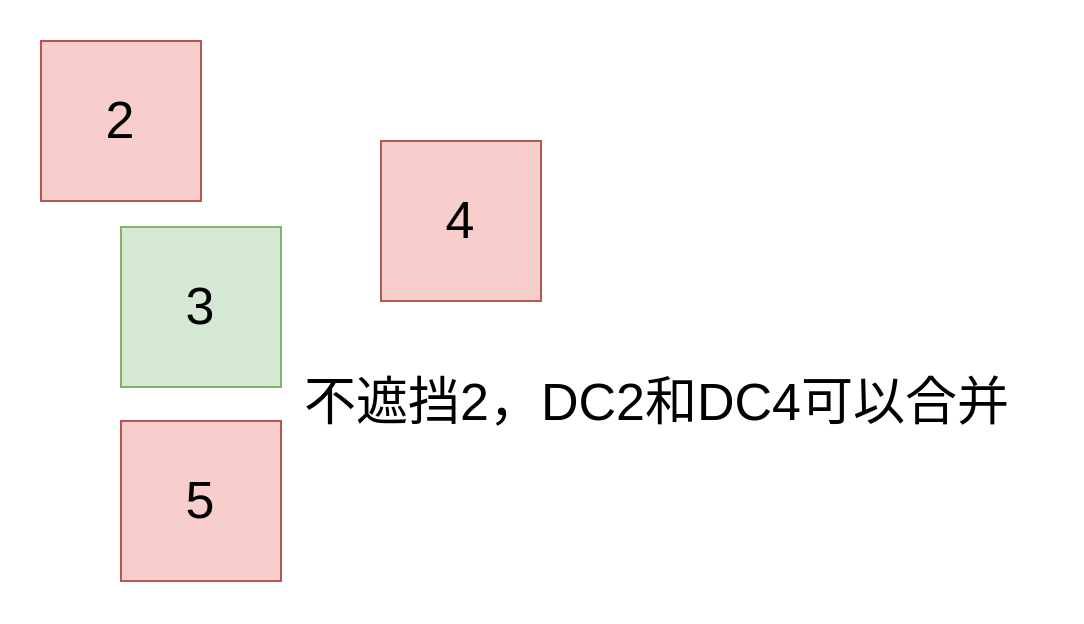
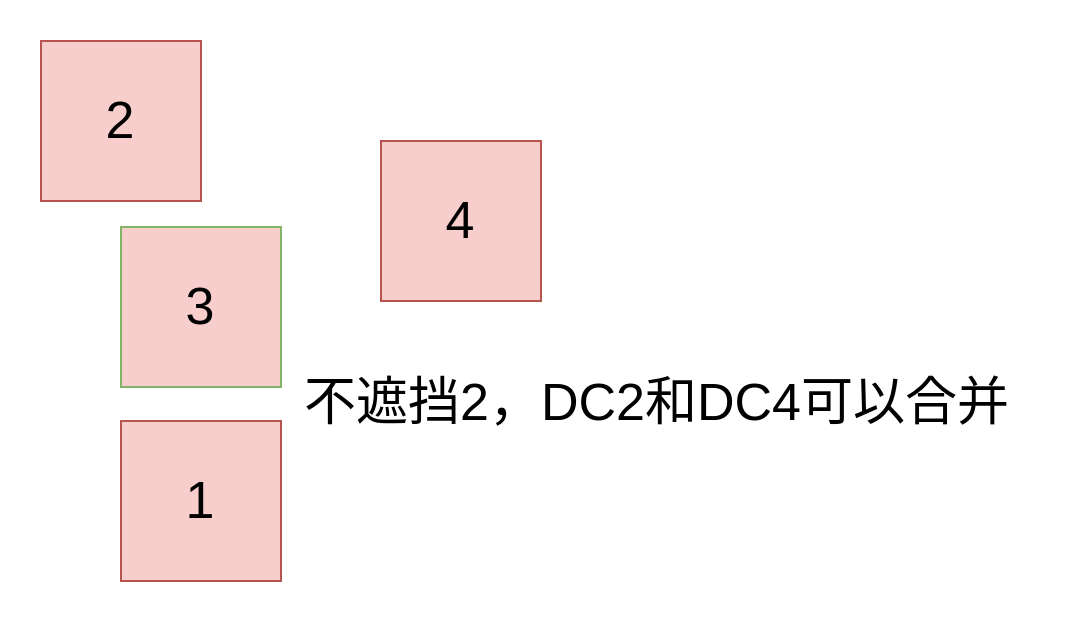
(201, 307) -> (201, 307)
(201, 501) -> (201, 501)
